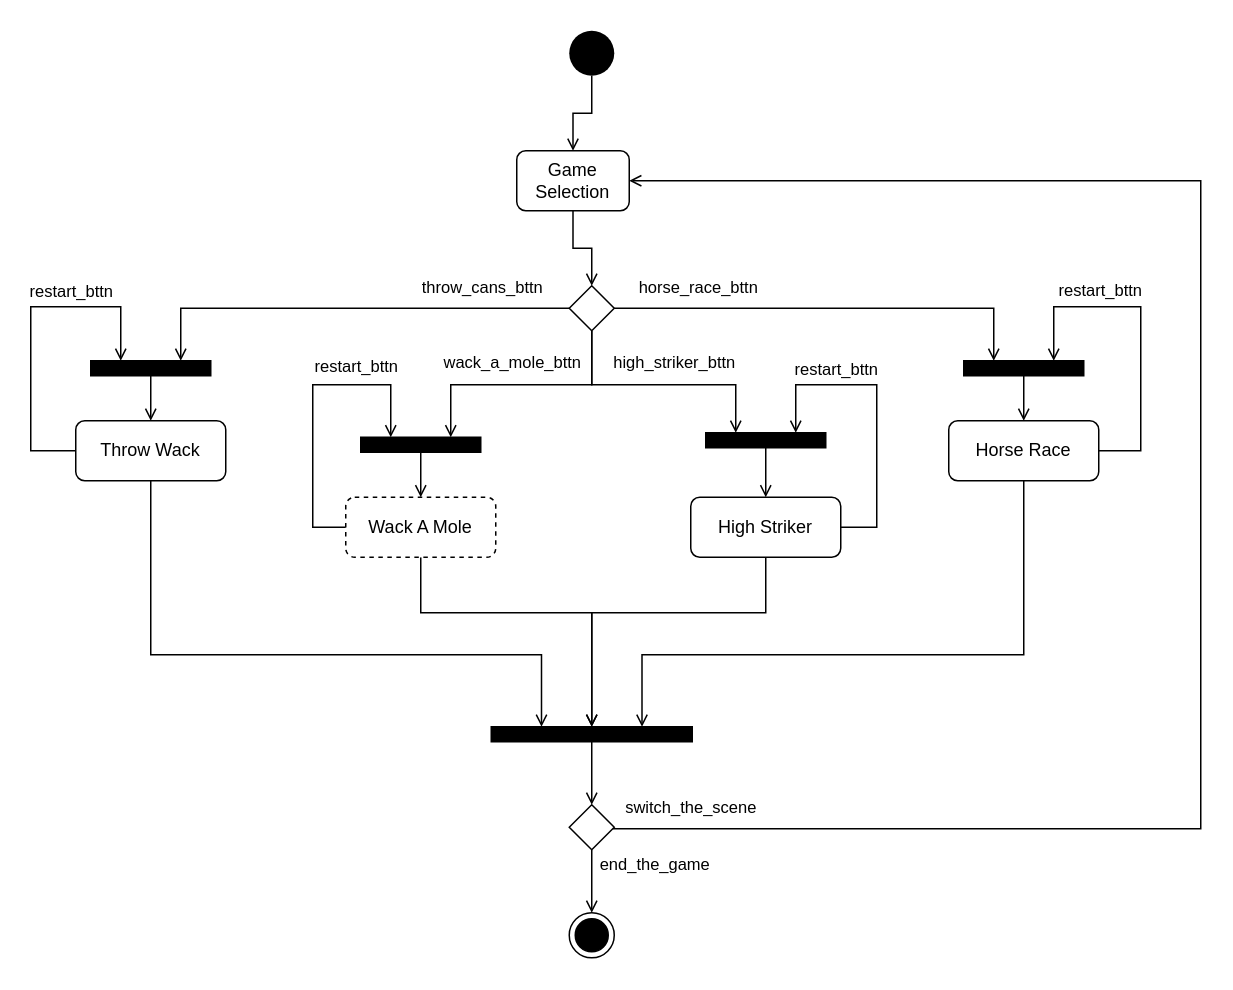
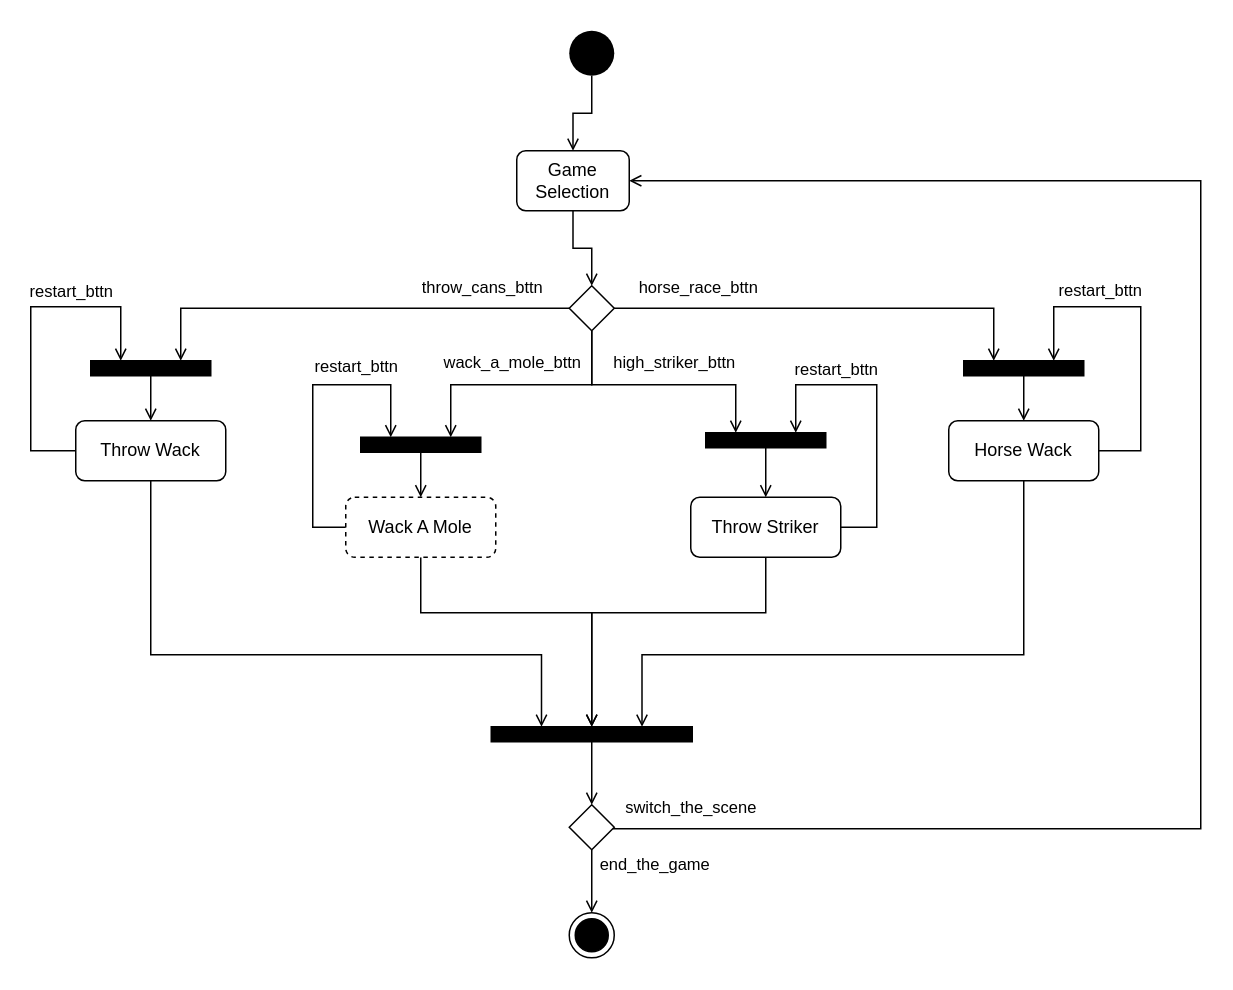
(1024, 451) -> (1024, 451)
(766, 527) -> (766, 527)
